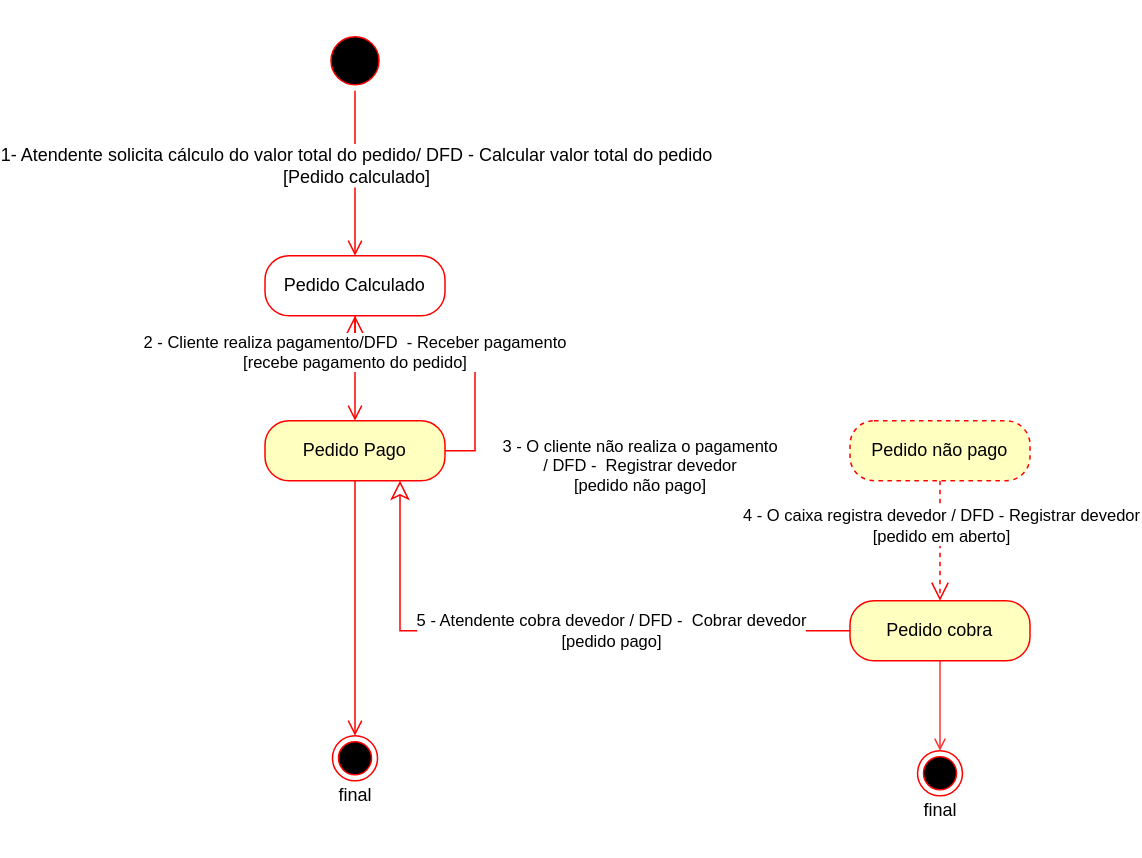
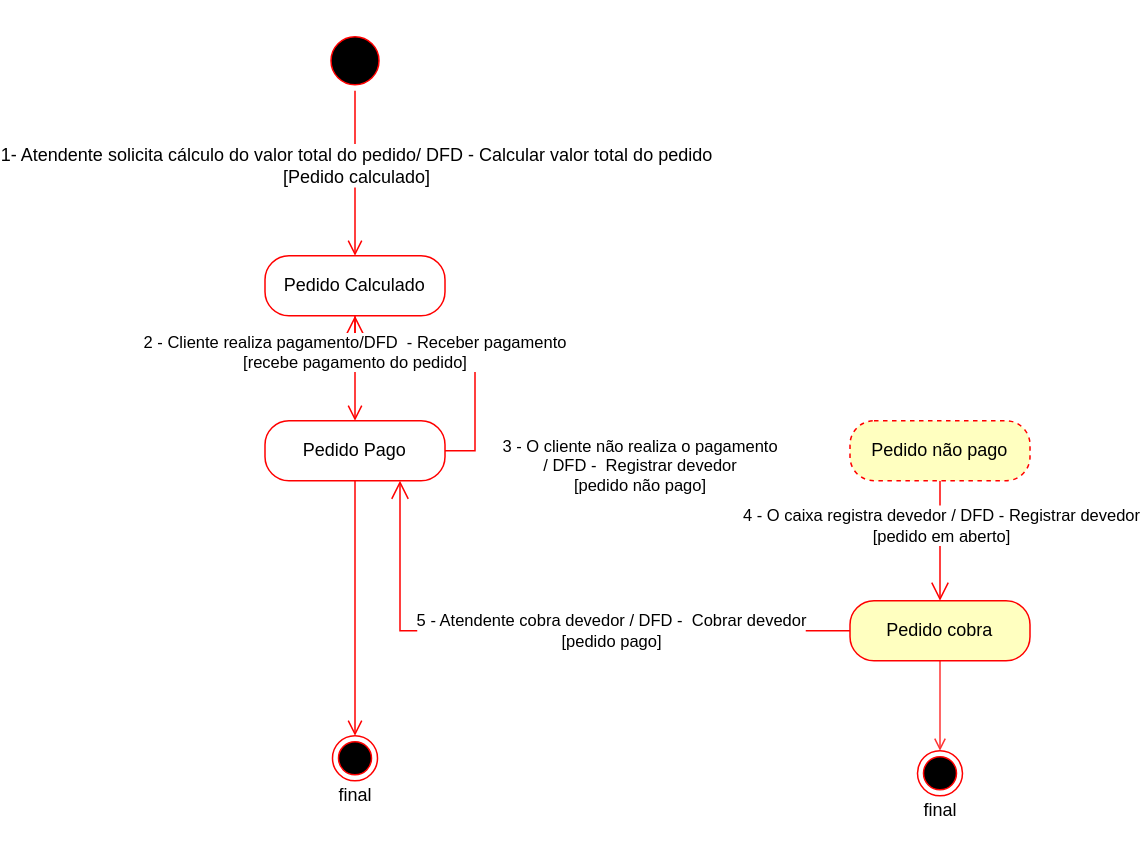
(355, 451) -> (355, 451)
(400, 497) -> (400, 491)
(940, 571) -> (940, 571)
